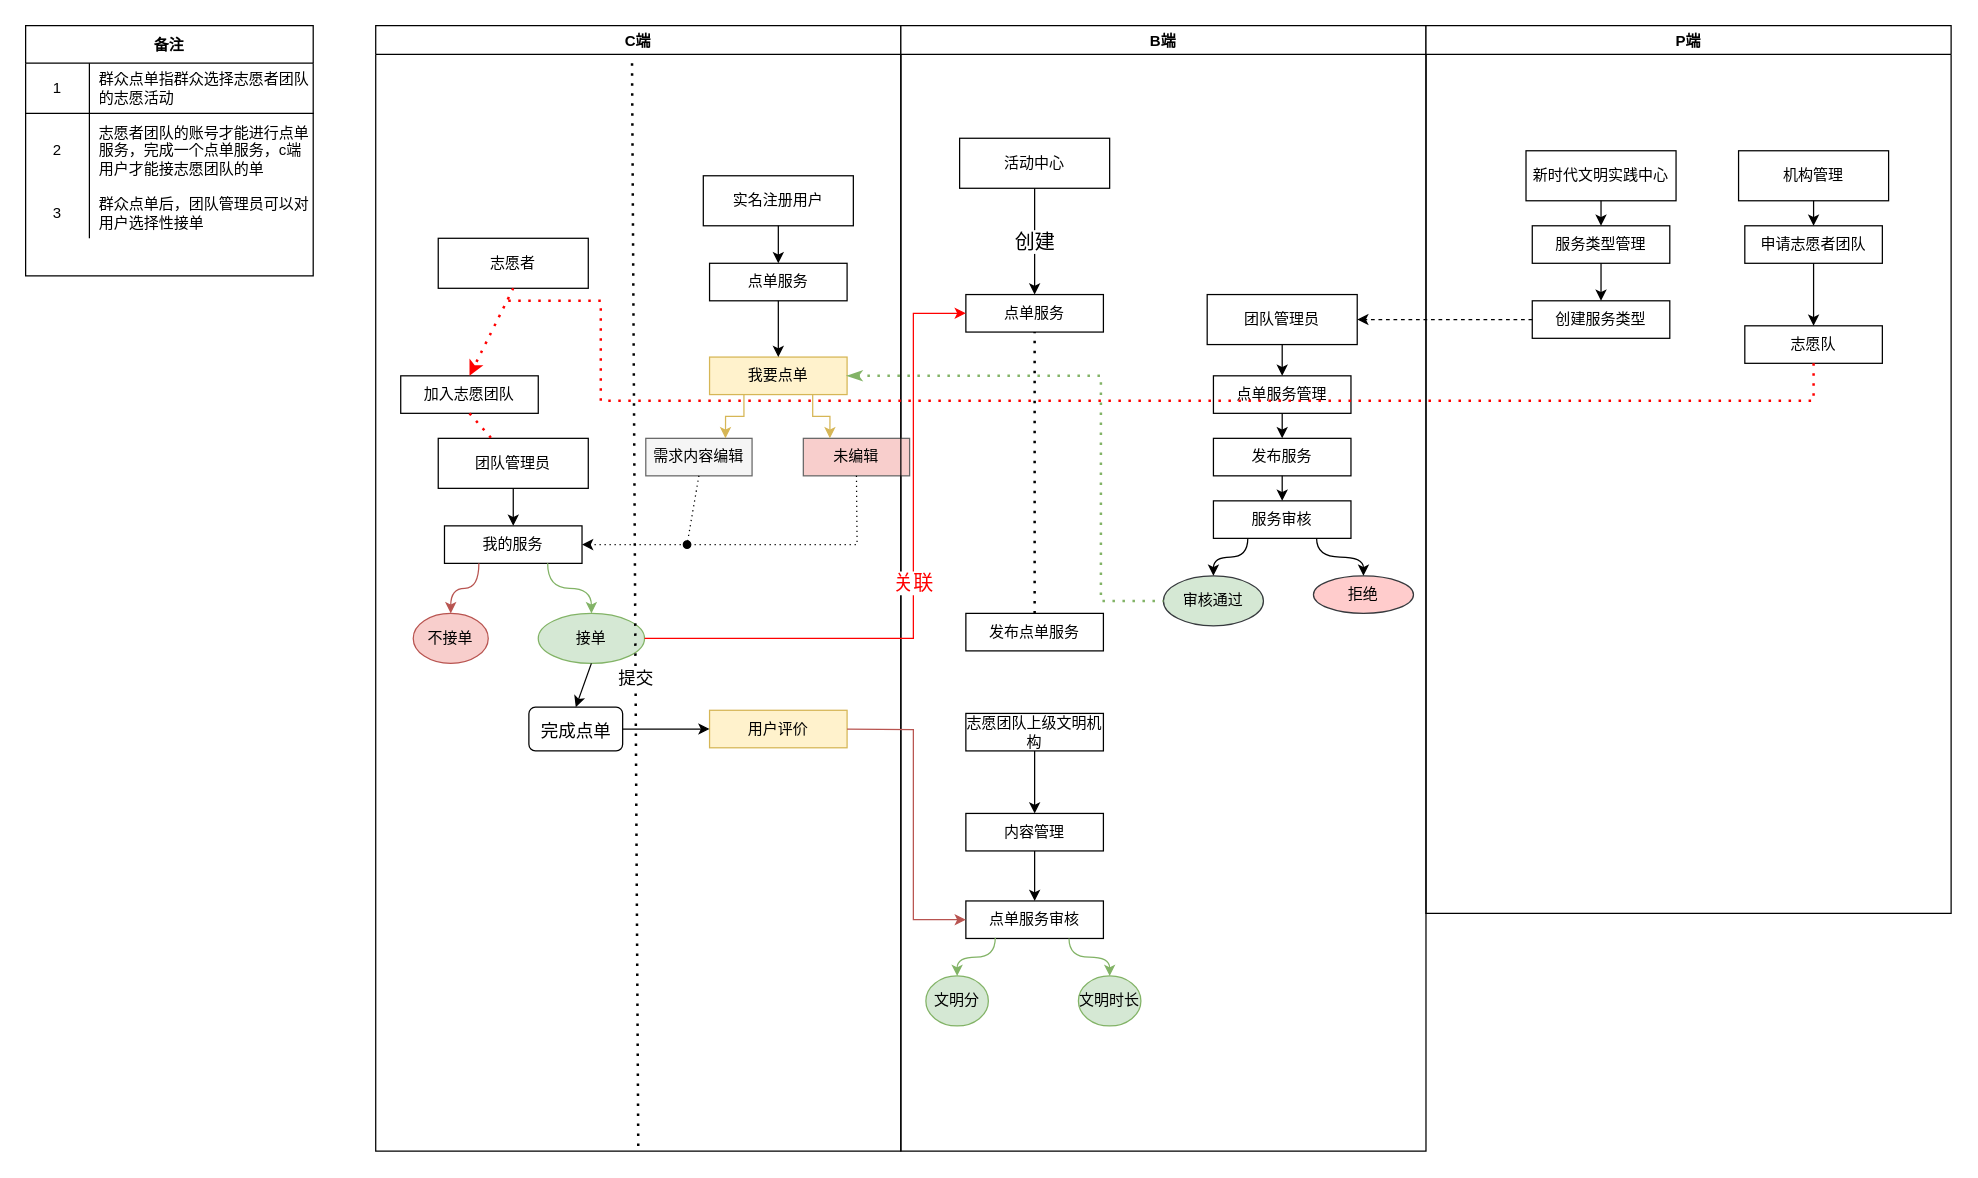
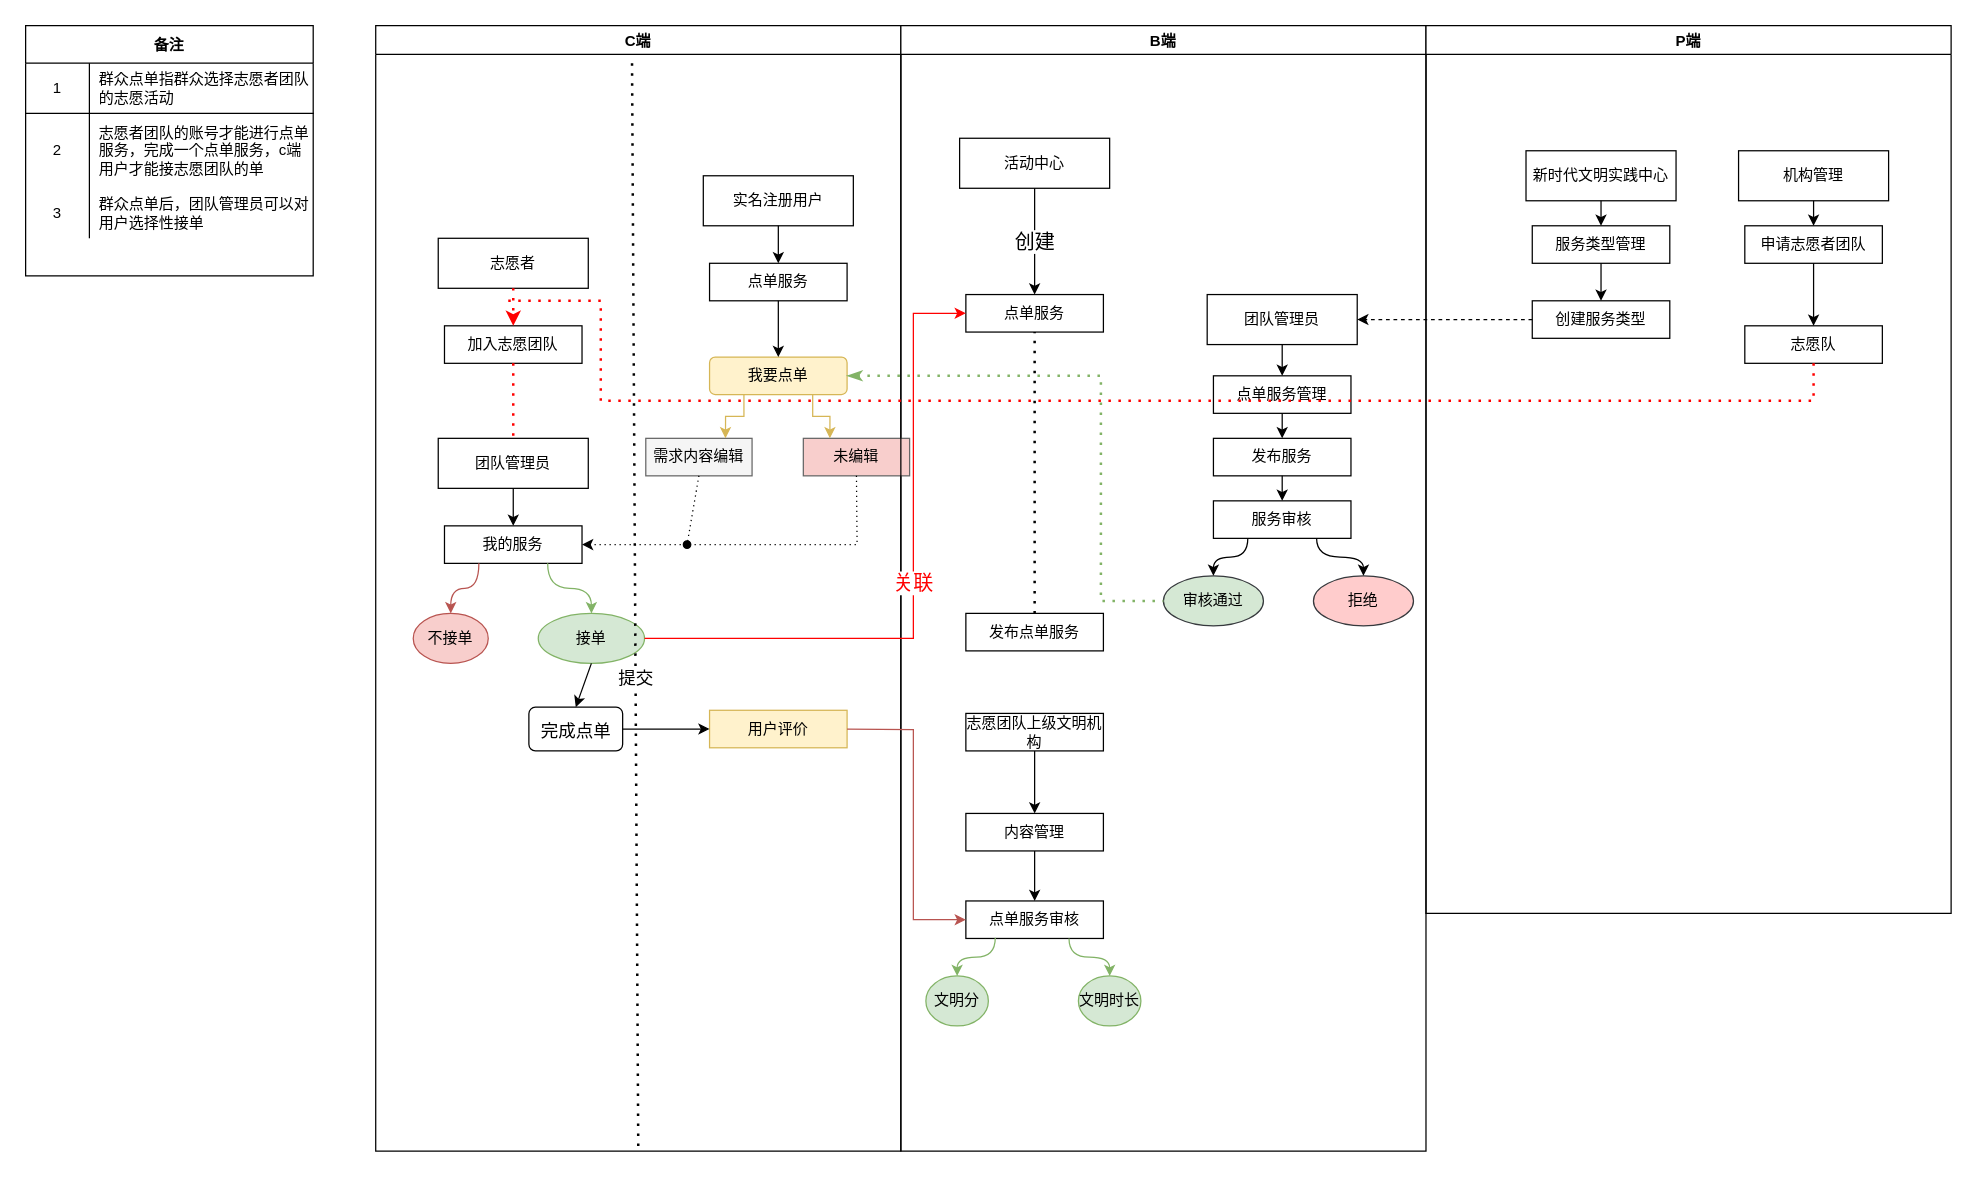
(778, 376) -> (778, 376)
(469, 394) -> (513, 344)
(1363, 594) -> (1363, 601)
